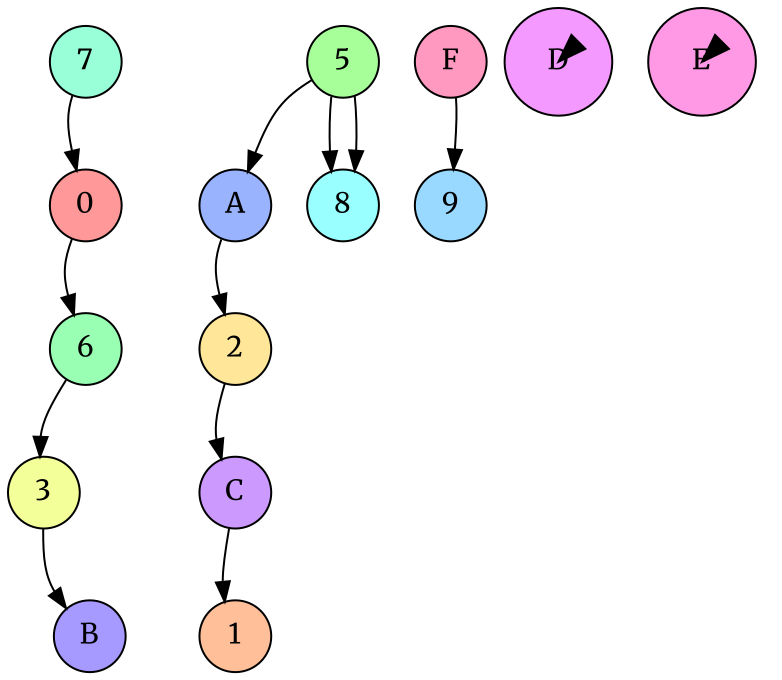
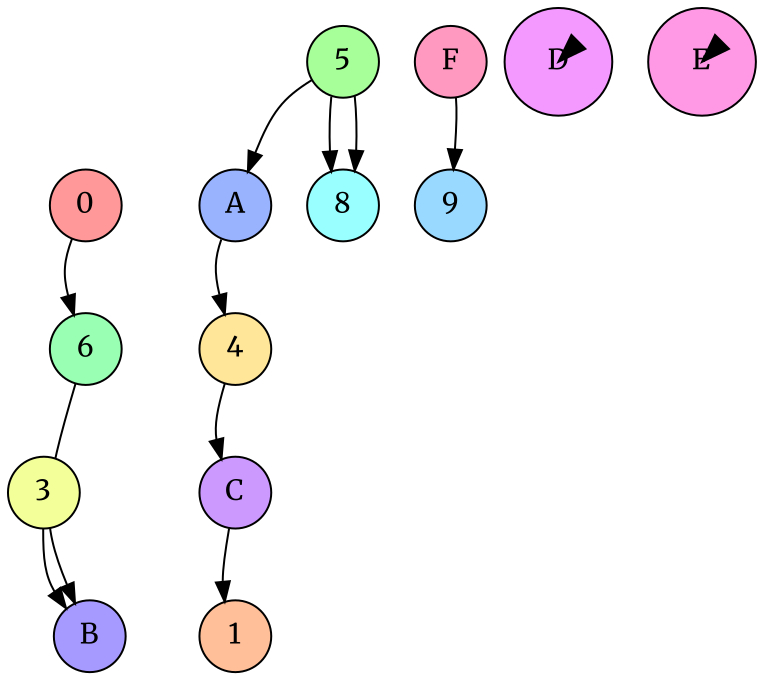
(86, 62) -> none
(235, 349) -> (235, 349)
(51, 407) -> (51, 484)
